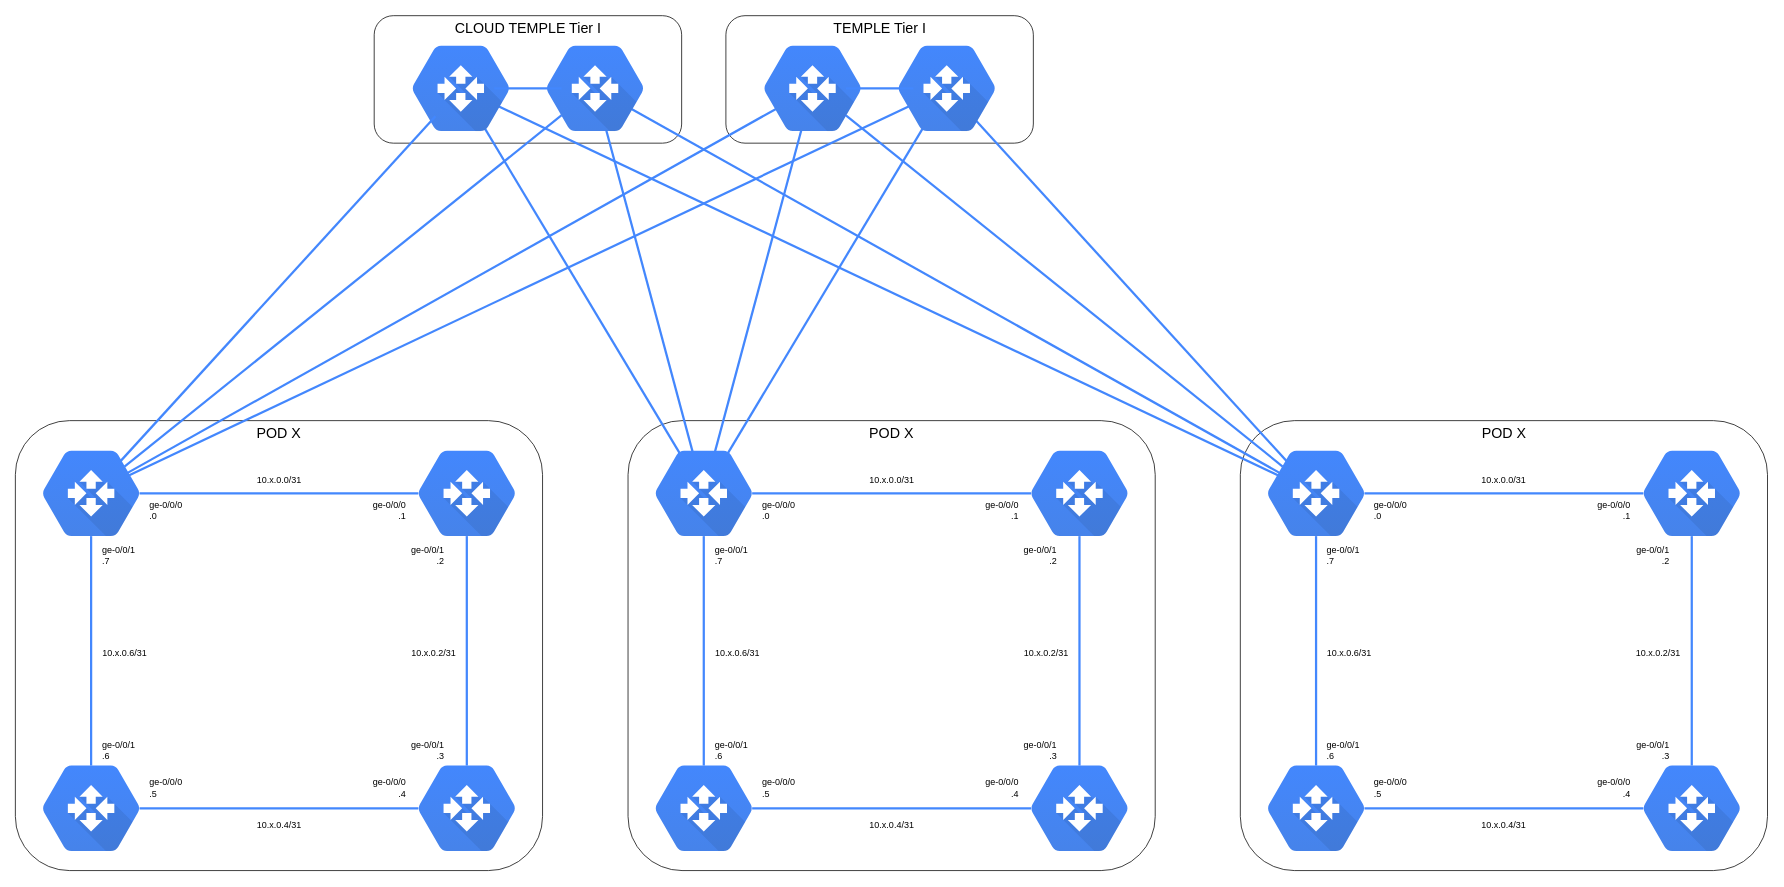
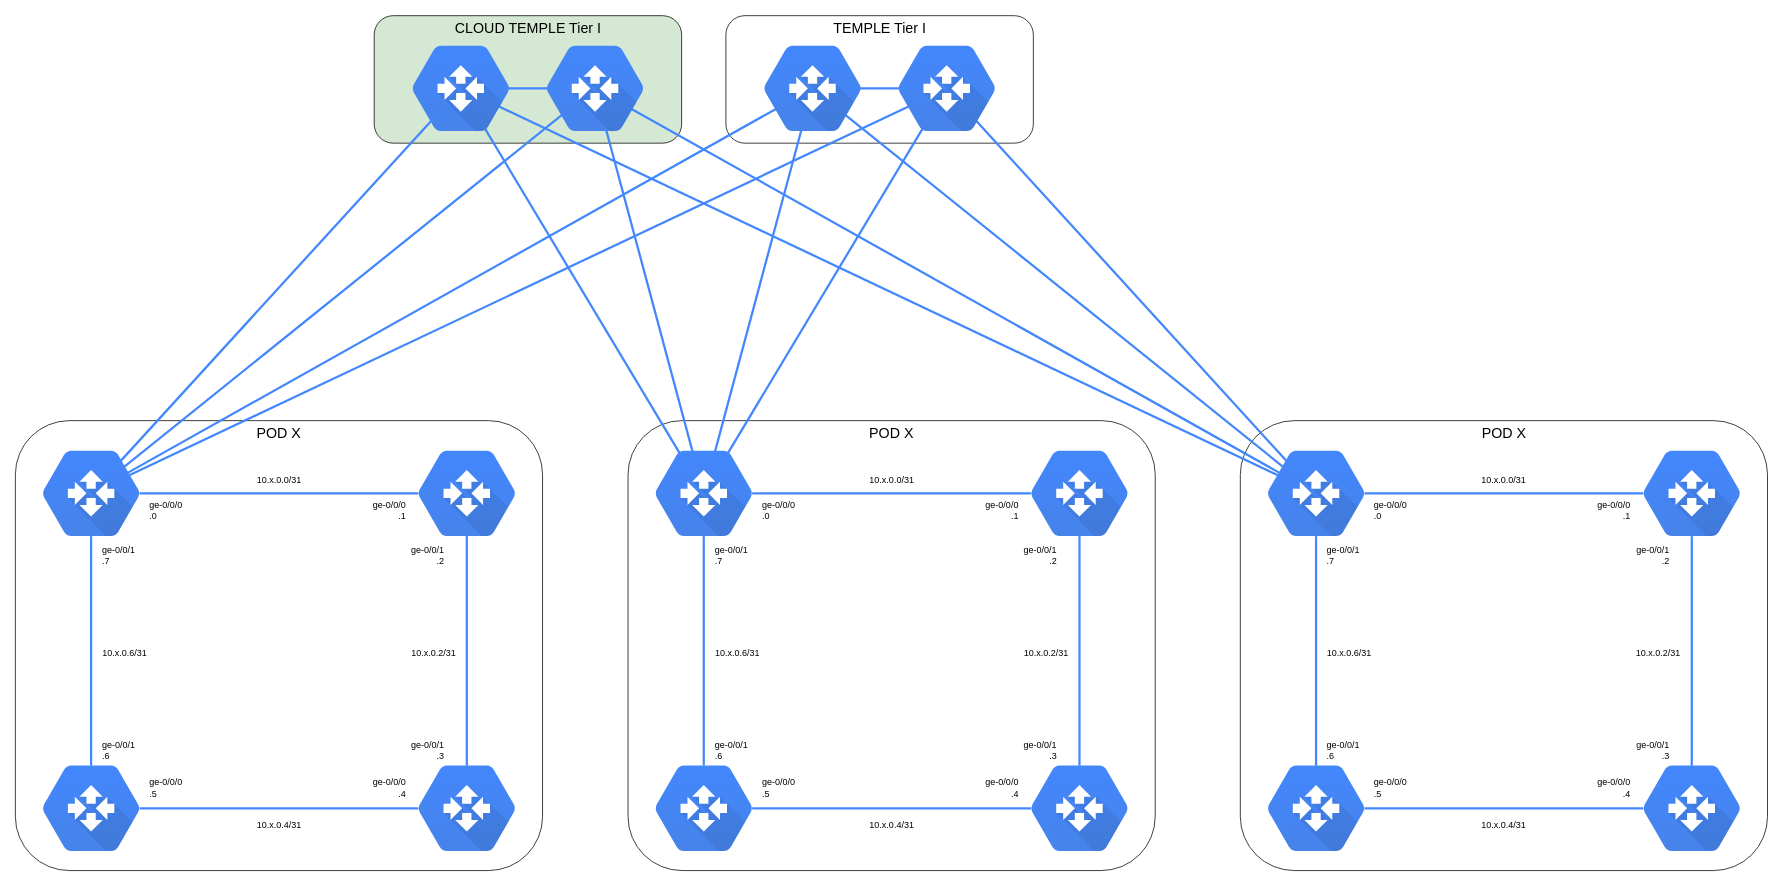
(528, 79) -> (528, 79)
